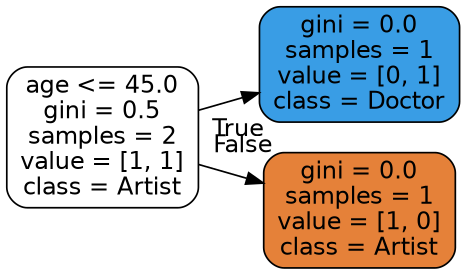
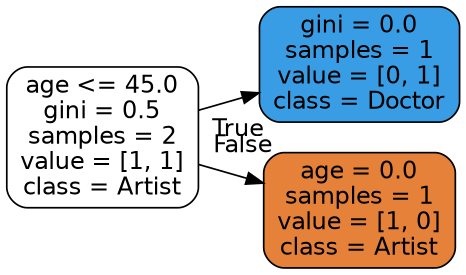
(360, 210) -> (360, 210)
